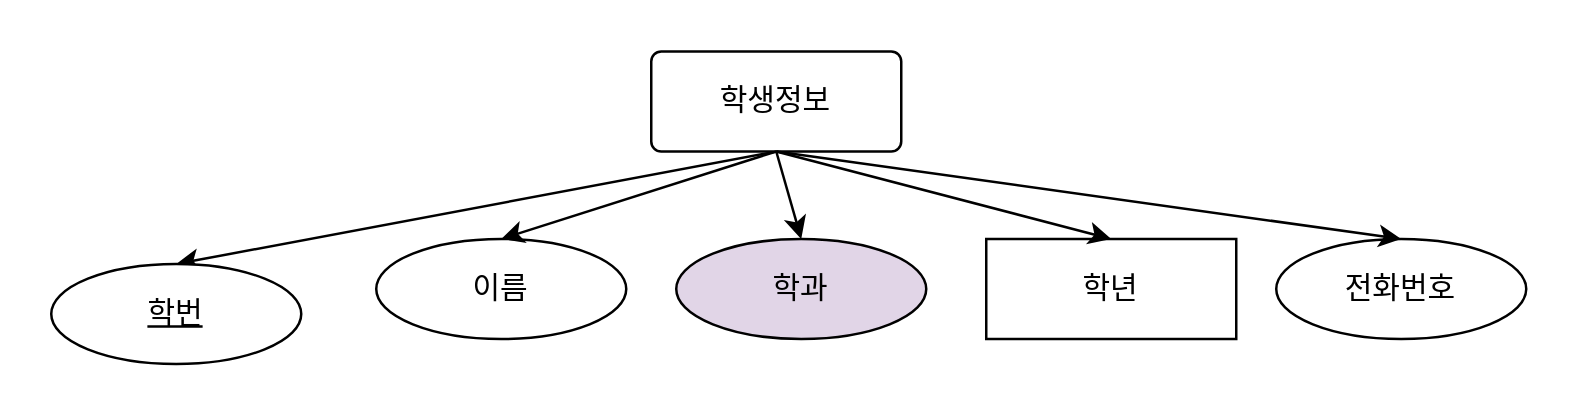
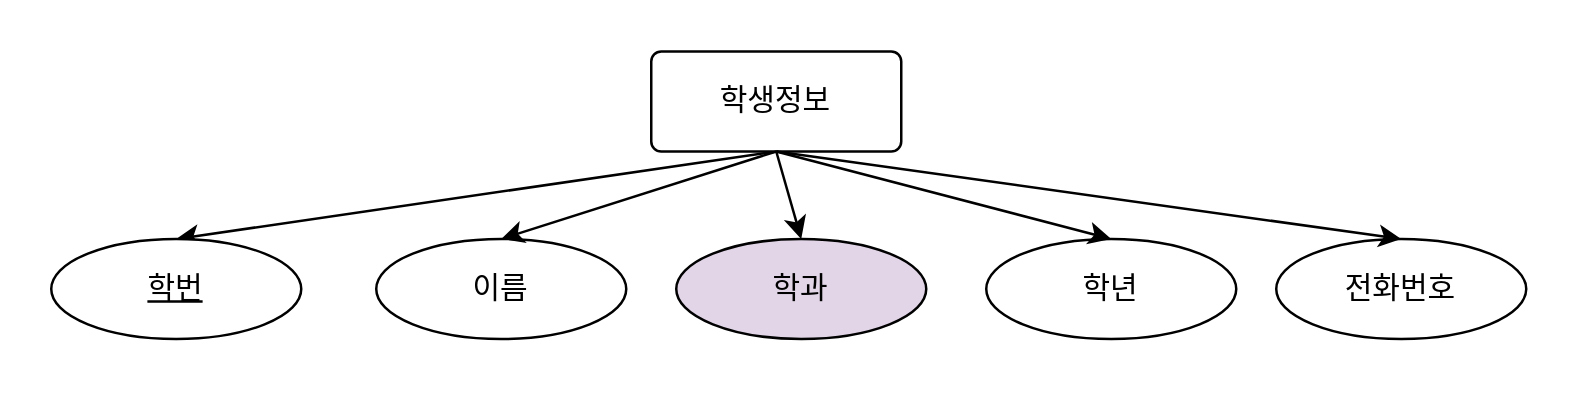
(1111, 289) -> (1111, 289)
(176, 314) -> (176, 289)
